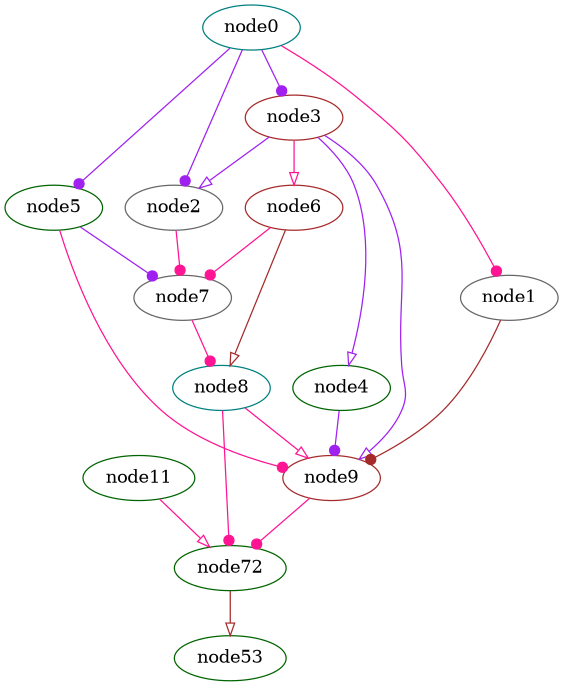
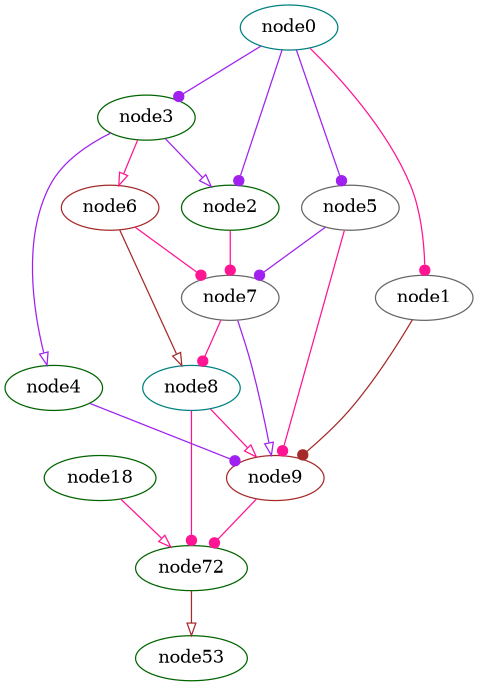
(294, 118) -> (146, 118)
(54, 208) -> (350, 208)
(174, 208) -> (230, 208)
(402, 286) -> (255, 381)
(139, 478) -> (100, 478)
